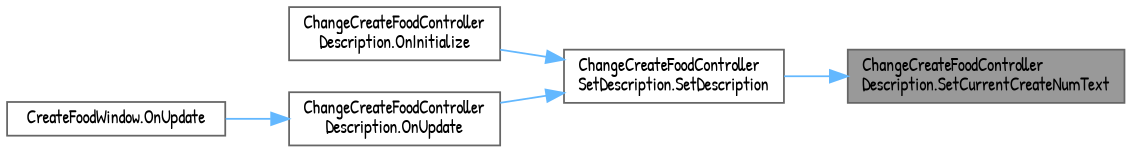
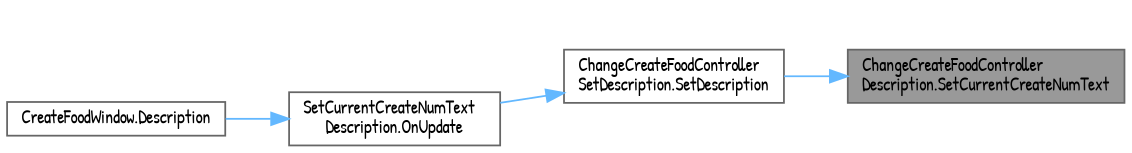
(395, 34) -> none
(116, 119) -> (116, 119)
(395, 119) -> (395, 119)
